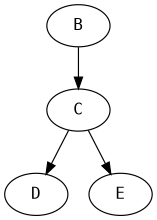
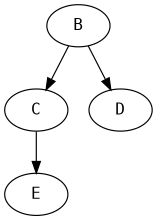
(60, 147) -> (97, 63)
